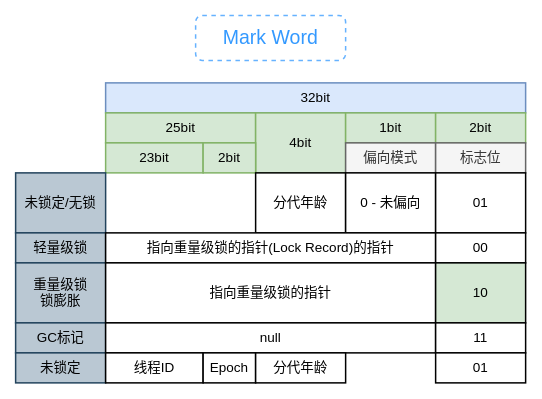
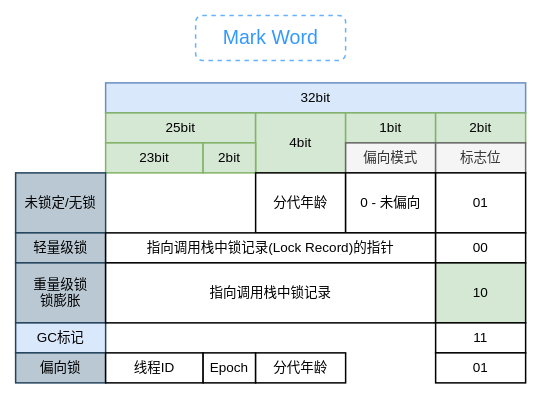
(270, 248) -> (270, 248)
(270, 293) -> (270, 293)
(60, 338) -> (60, 338)
(270, 338) -> none
(60, 368) -> (60, 368)
